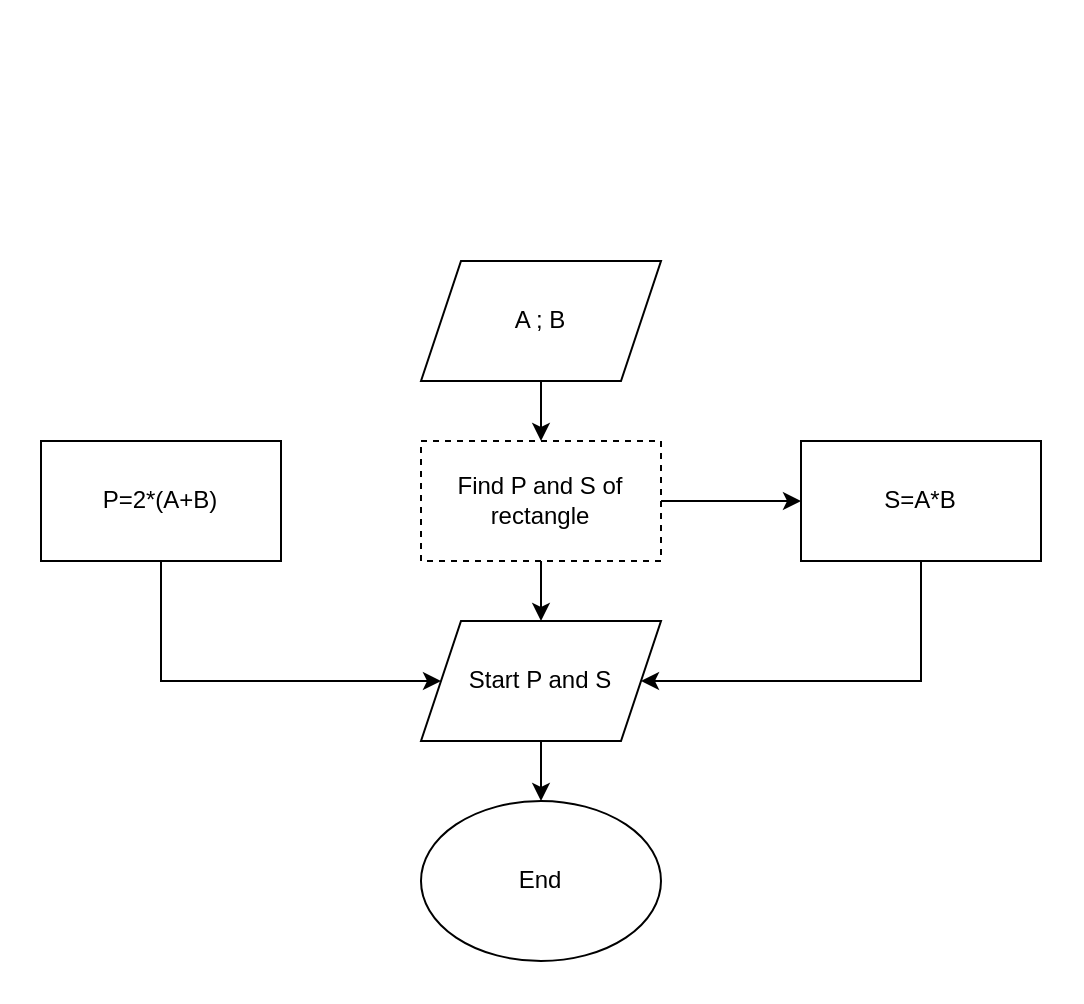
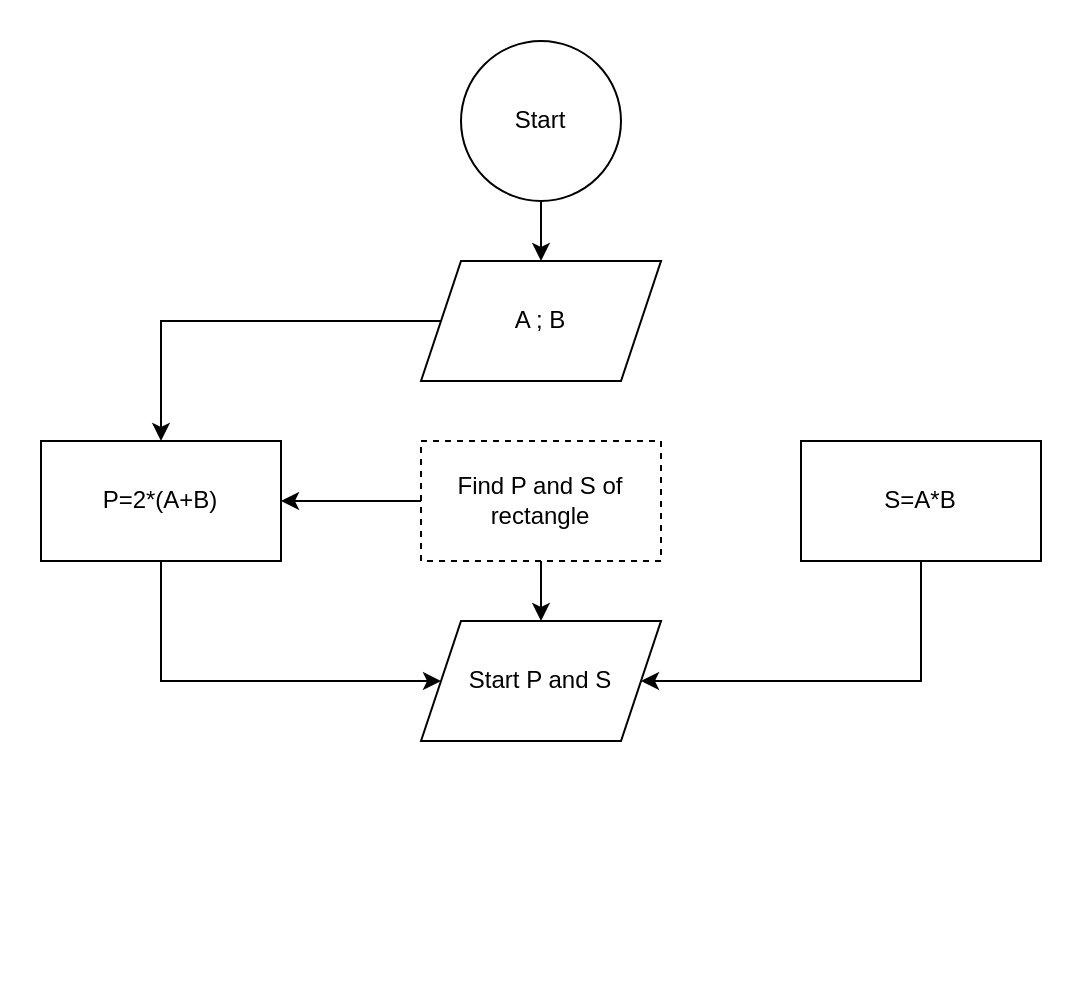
none -> (541, 121)
none -> (541, 238)
(541, 418) -> (248, 321)
none -> (358, 501)
(724, 501) -> none
(541, 764) -> none
(541, 881) -> none
